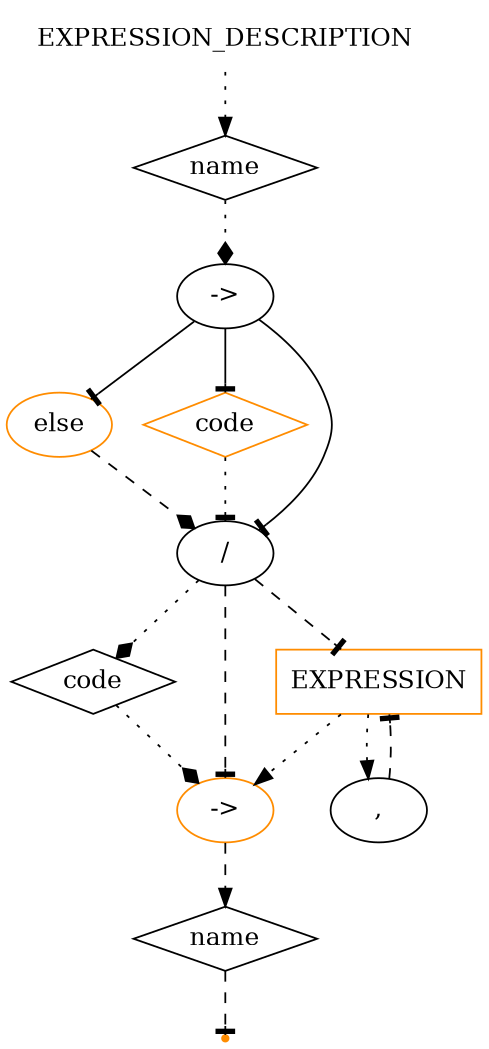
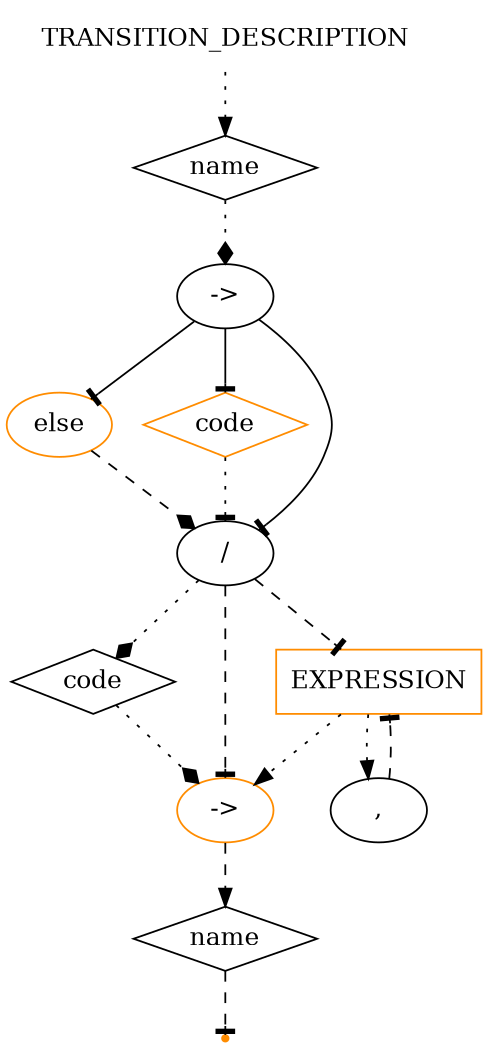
(225, 39) -> (225, 39)
